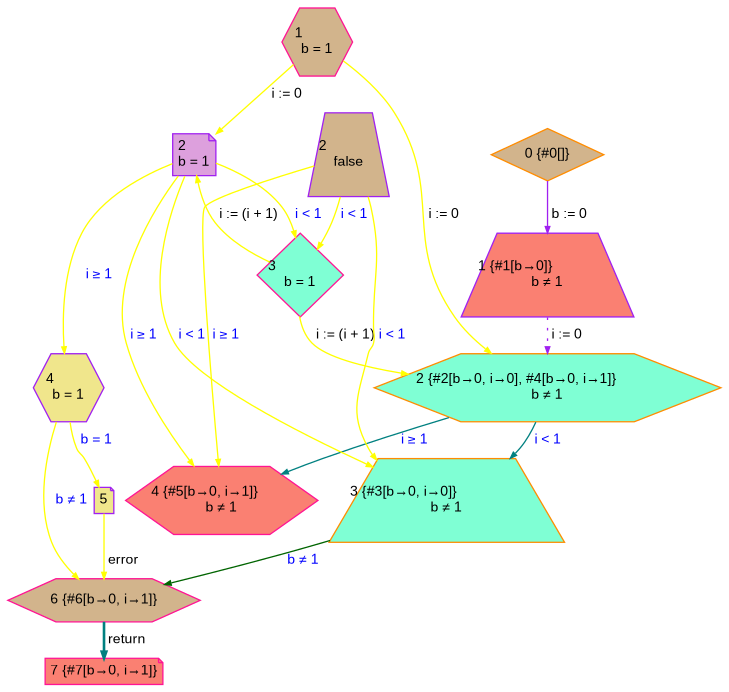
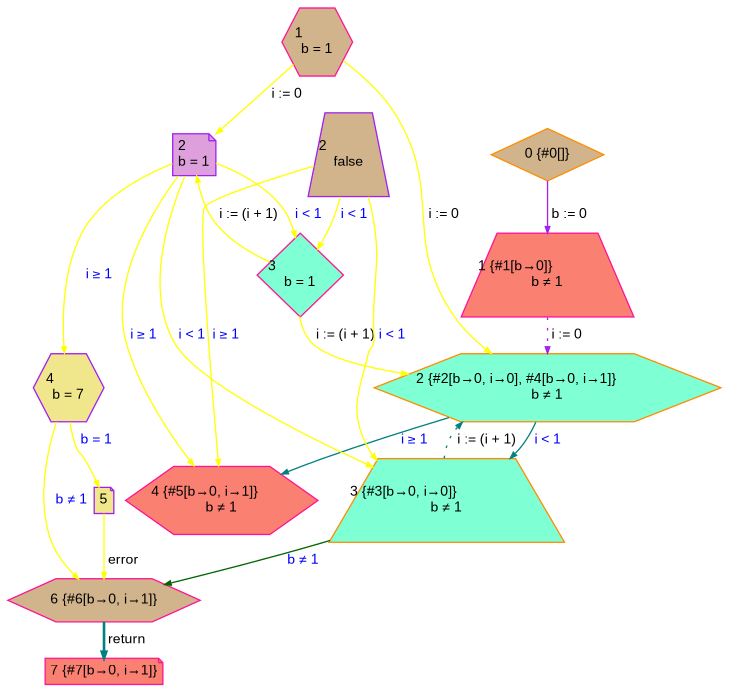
(548, 275) -> (548, 275)
(69, 388) -> (69, 388)
none -> (448, 442)
